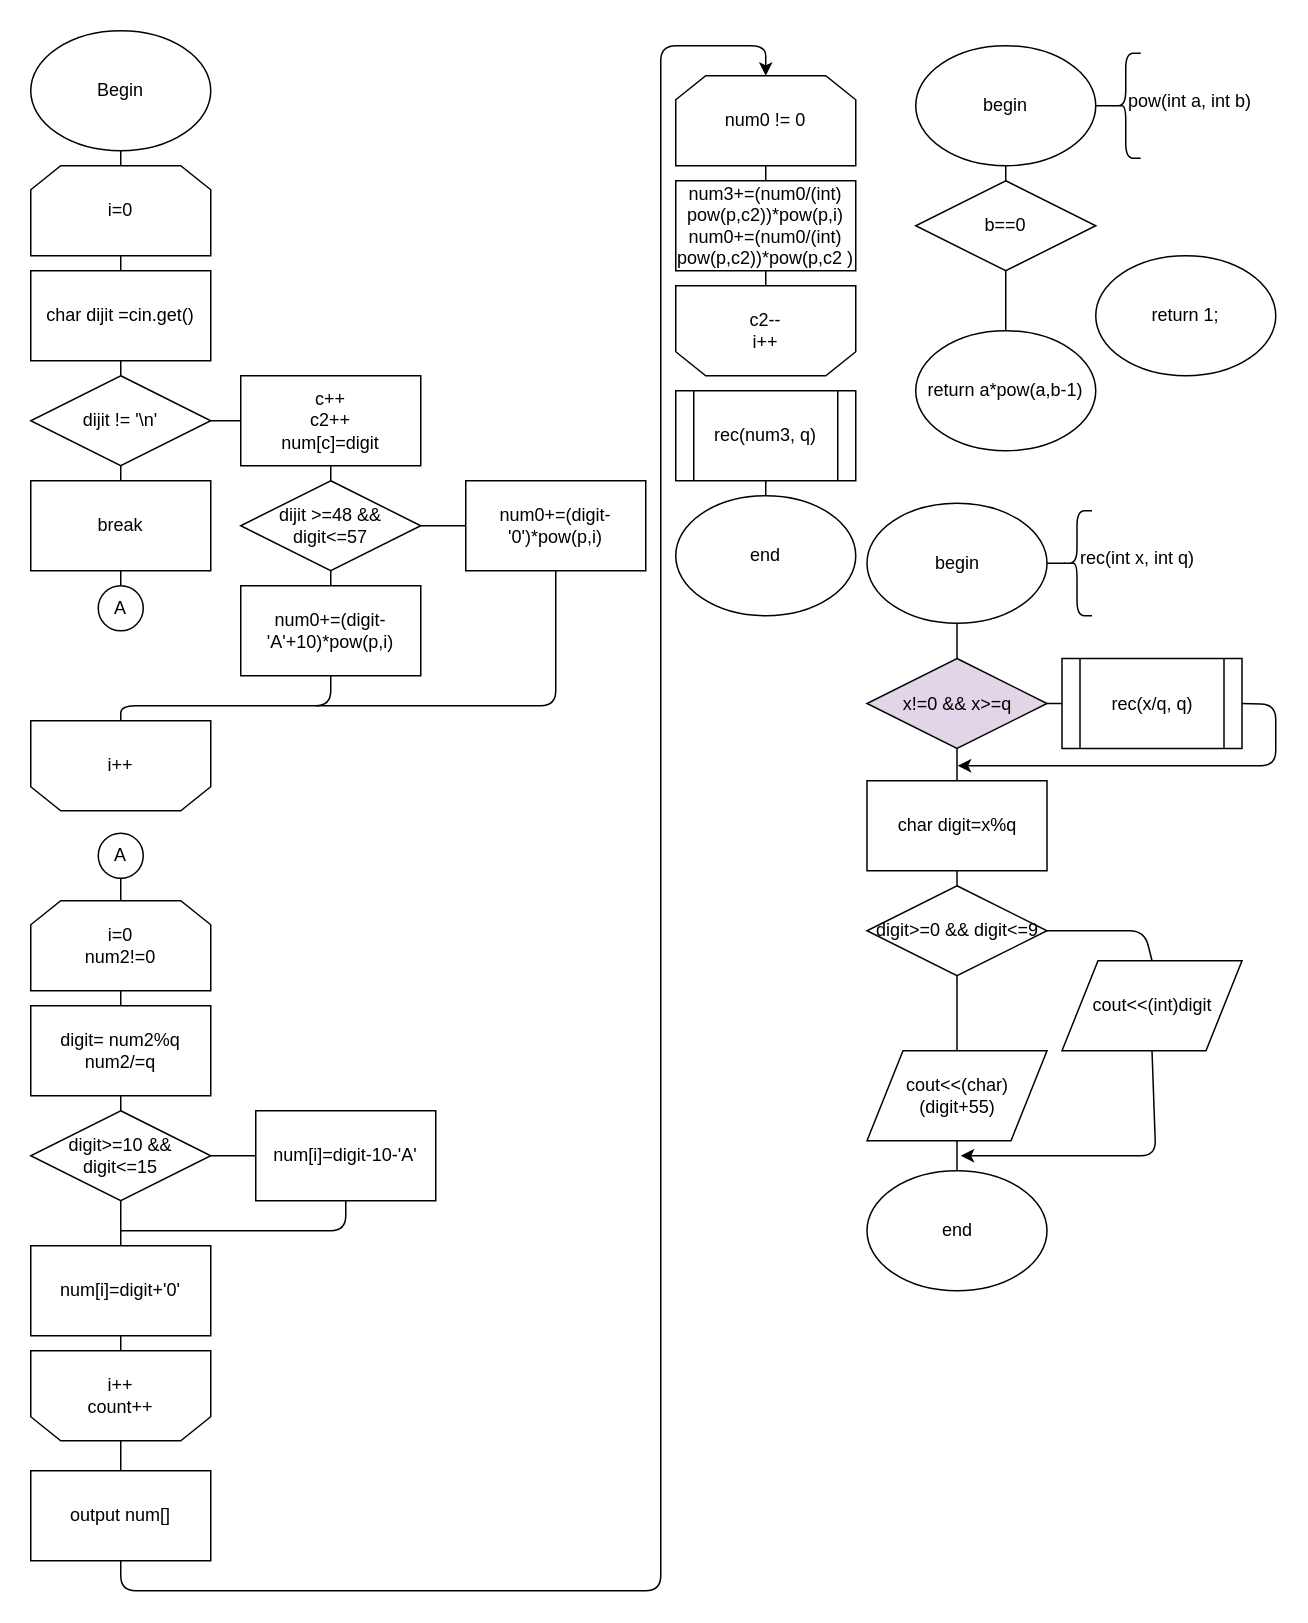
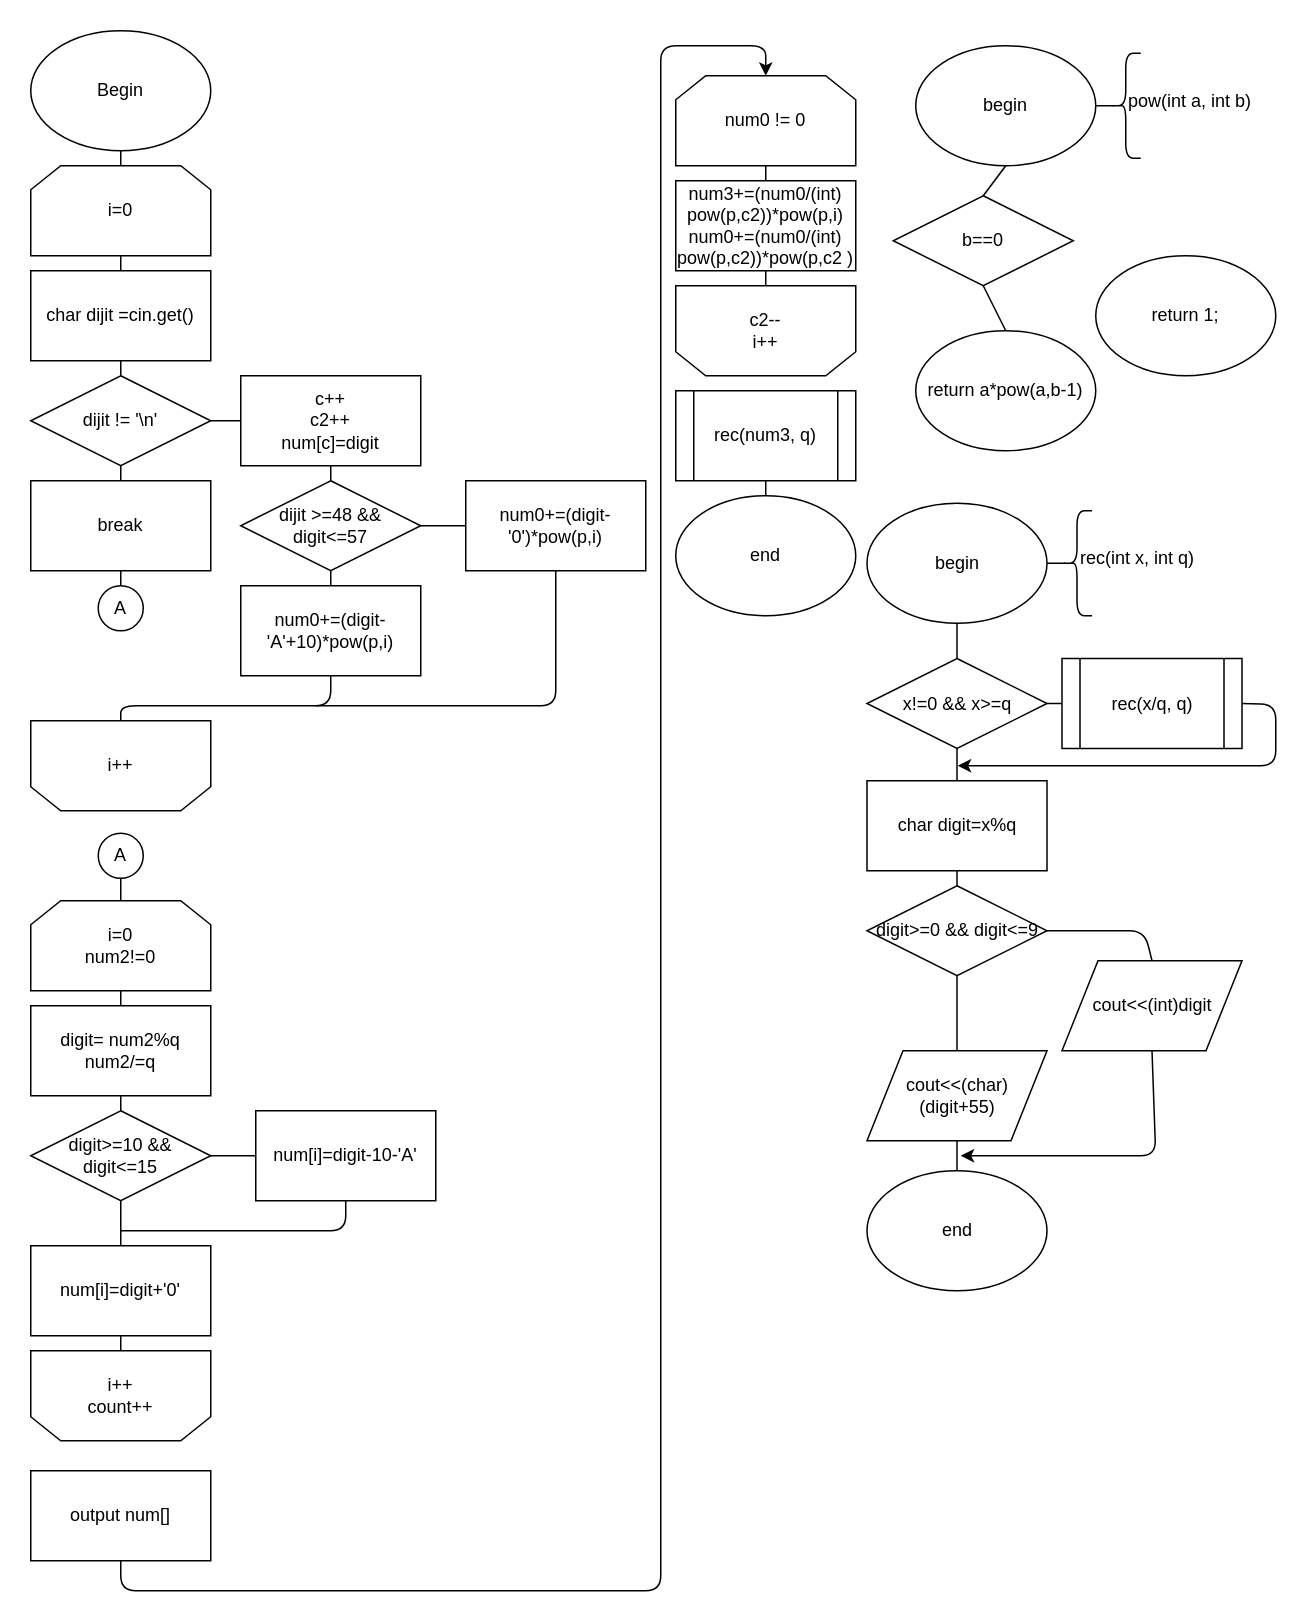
(1006, 226) -> (983, 241)
(957, 704) -> (957, 704)
(121, 1456) -> none
